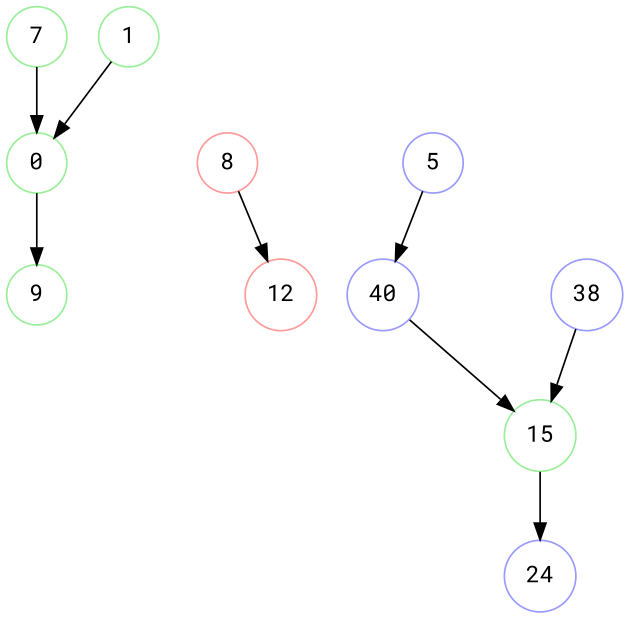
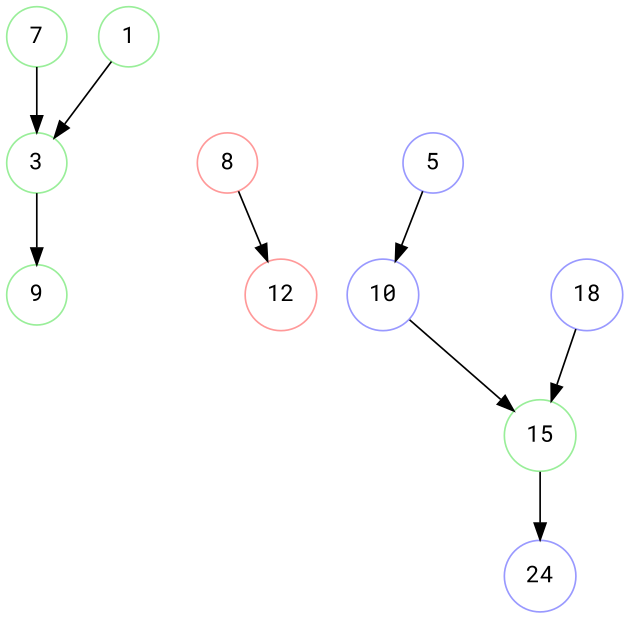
(37, 163) -> (37, 163)
(383, 295) -> (383, 295)
(587, 295) -> (587, 295)
